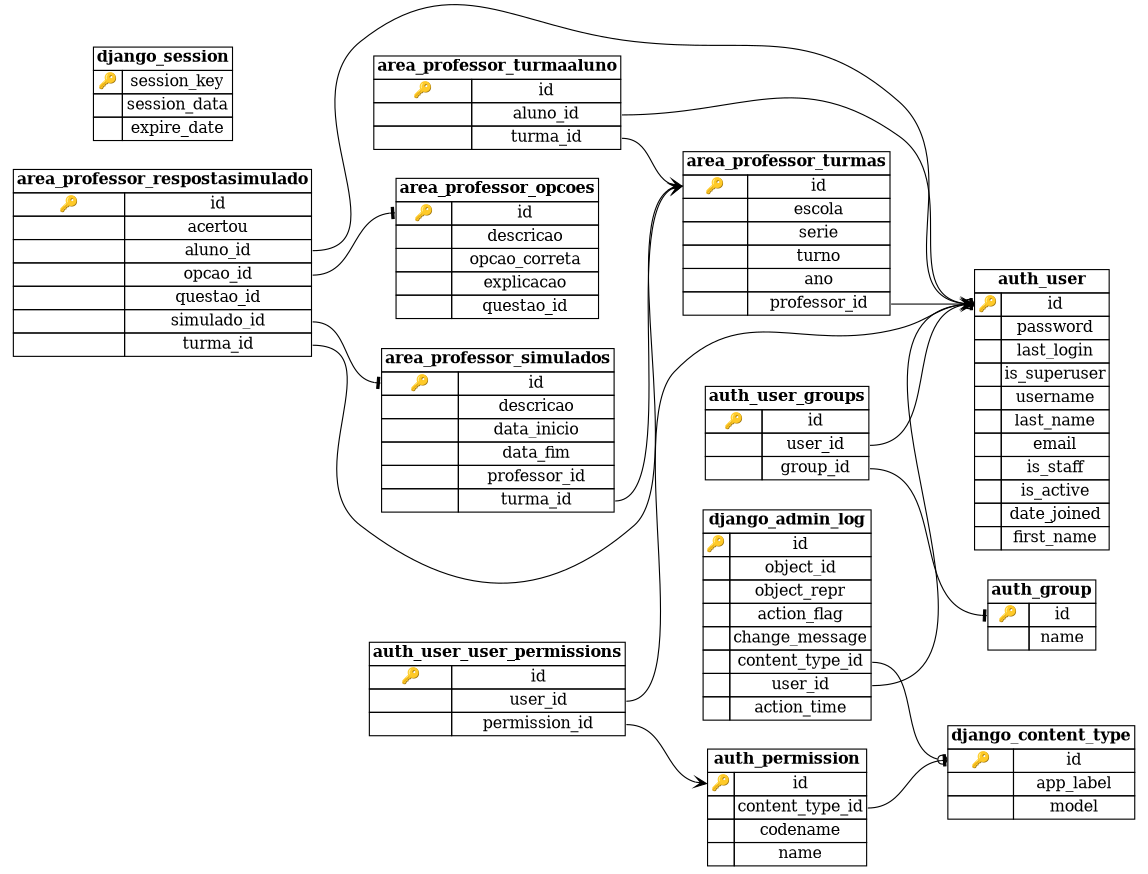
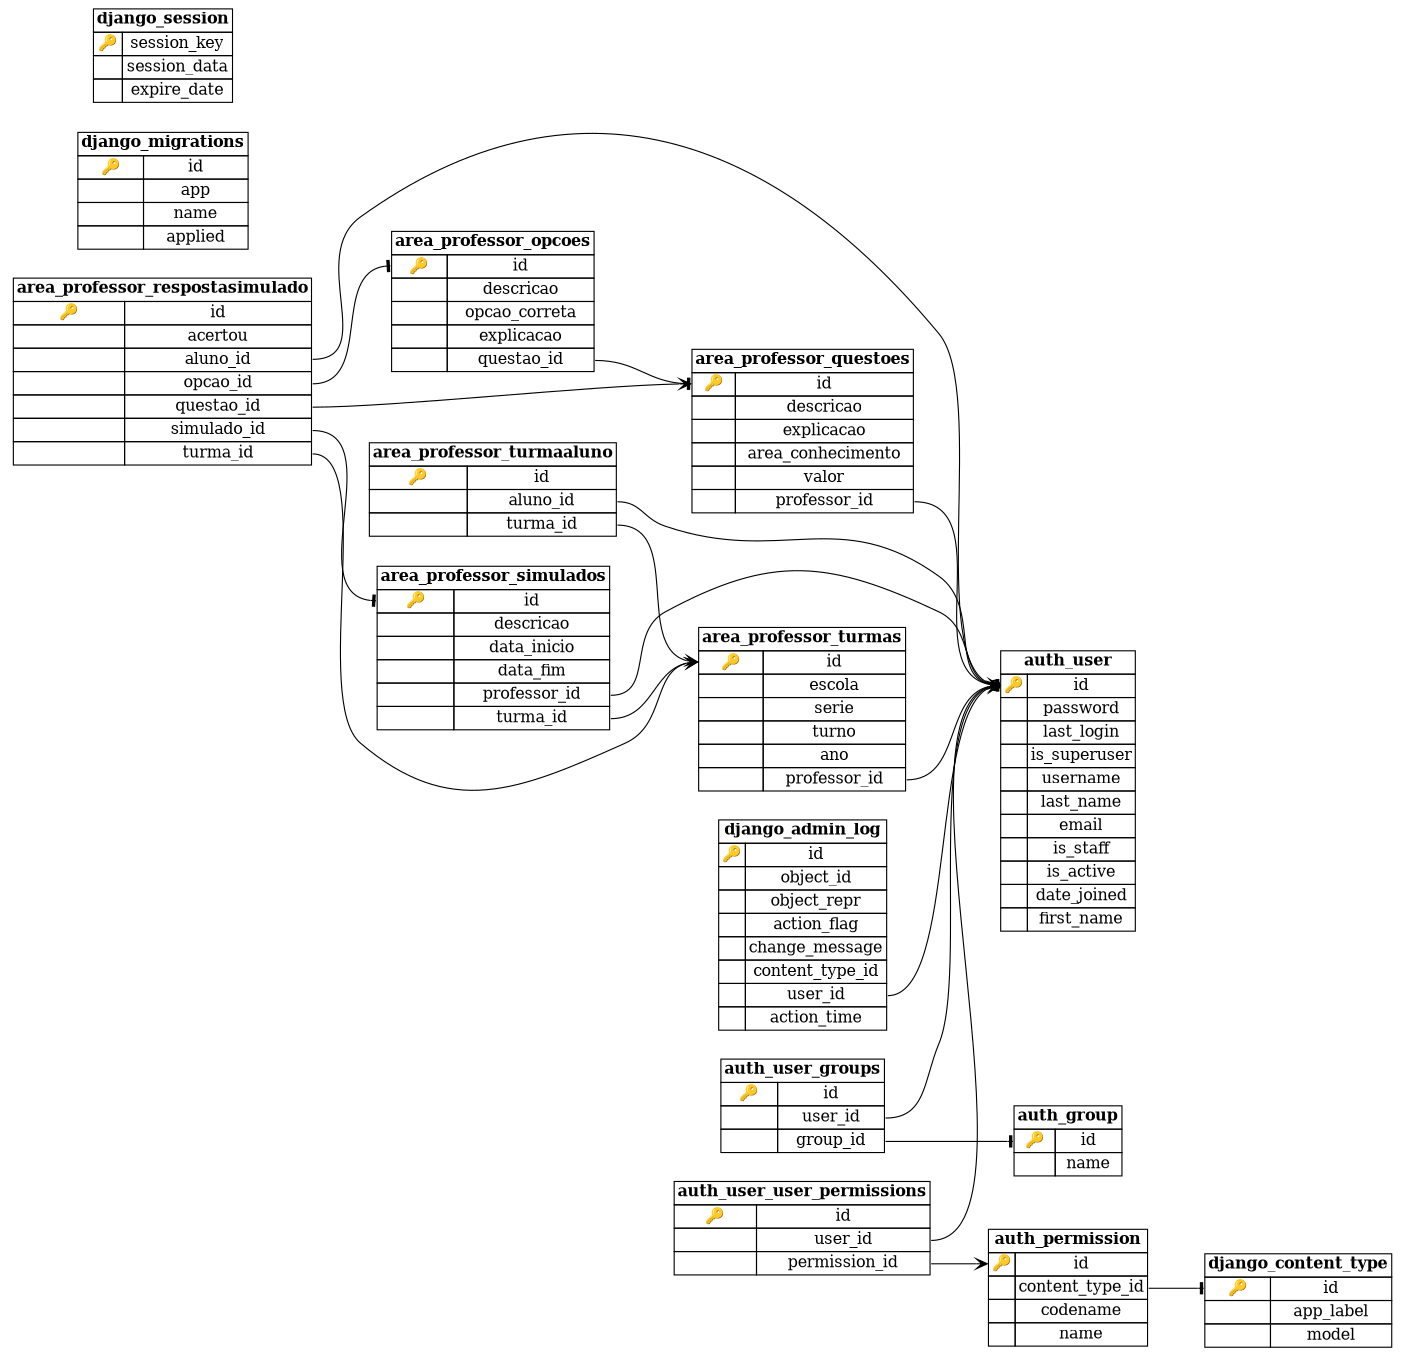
none -> (162, 190)
none -> (802, 431)
none -> (796, 571)
(909, 707) -> none
